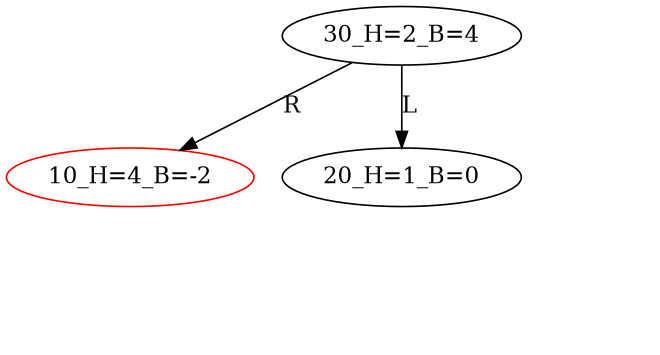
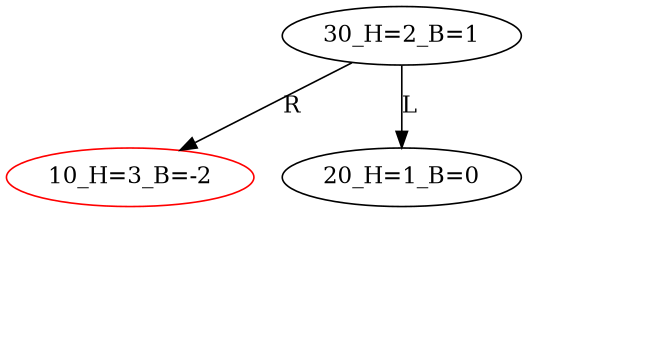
(402, 36) -> (402, 36)
(130, 177) -> (130, 177)
